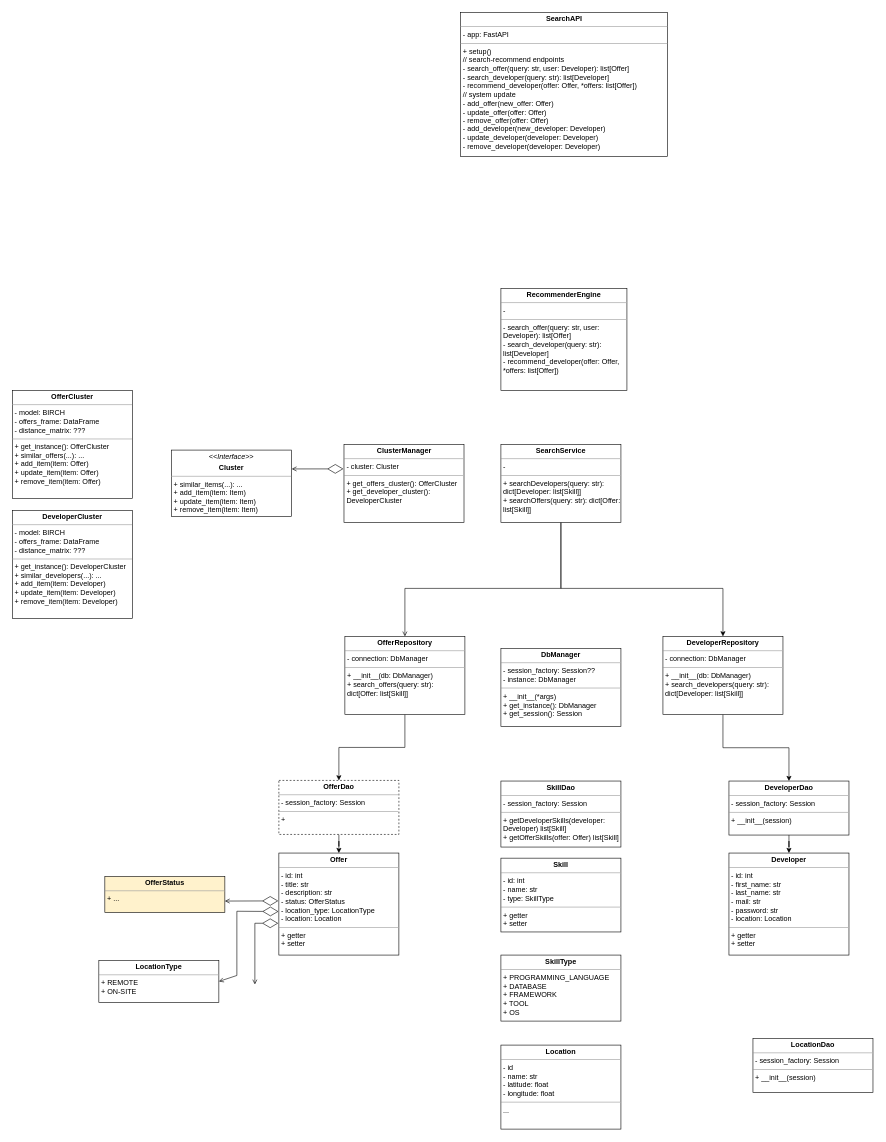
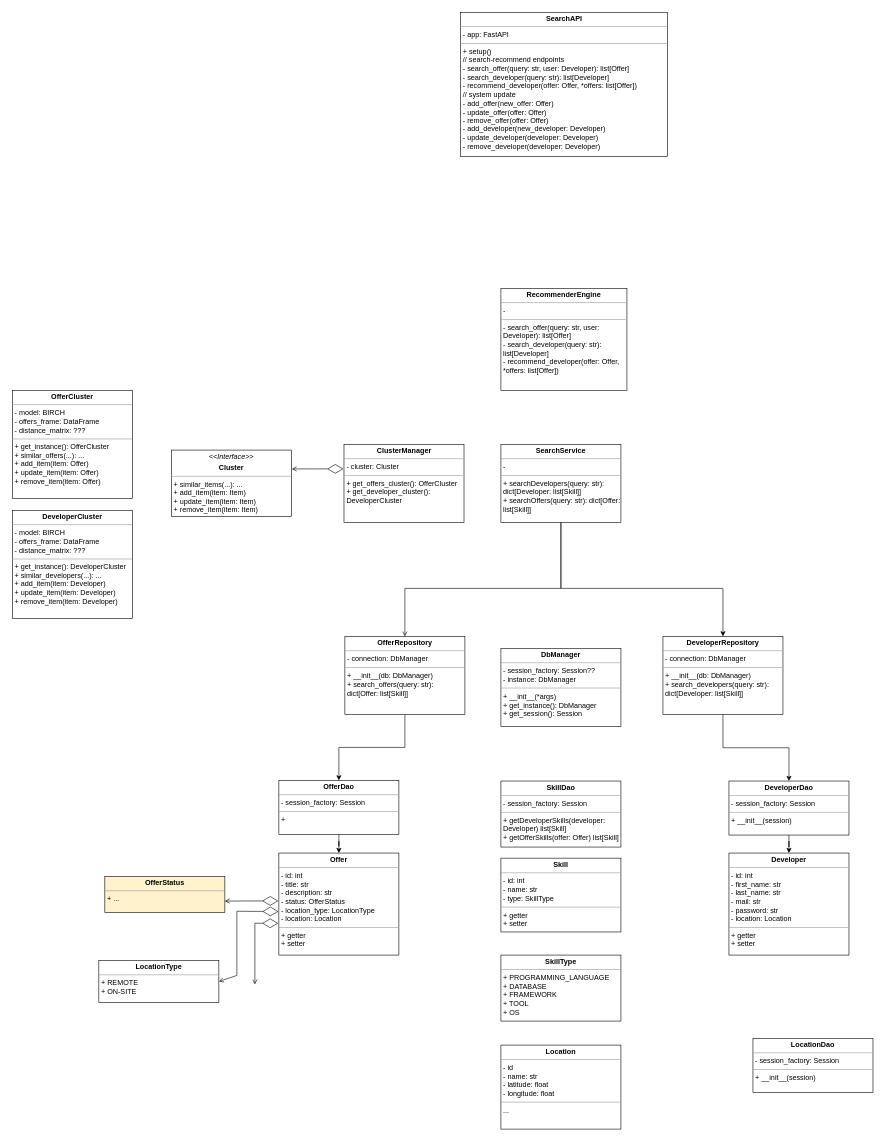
(339, 807) -> (339, 807)
